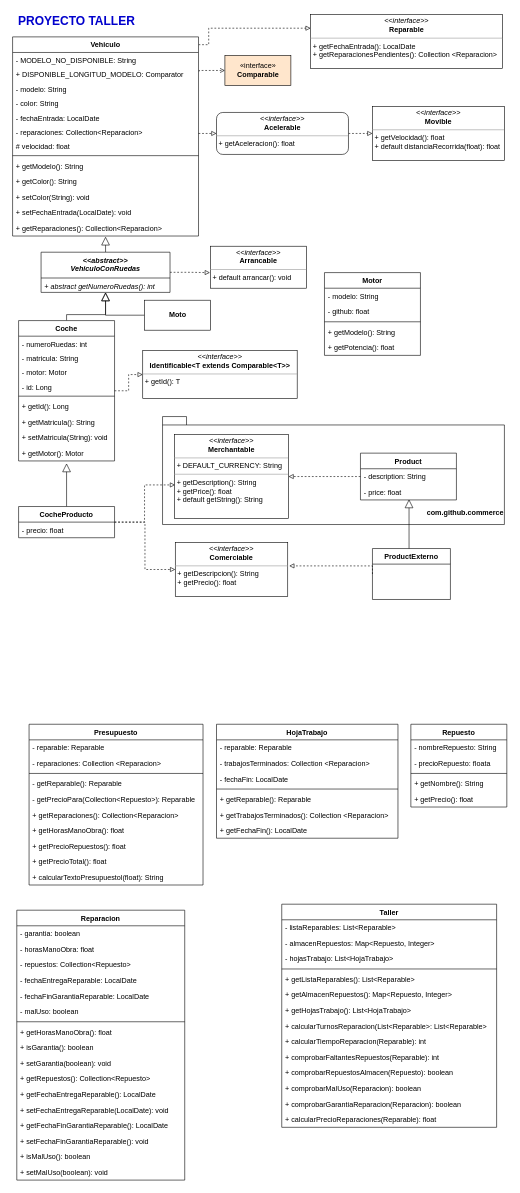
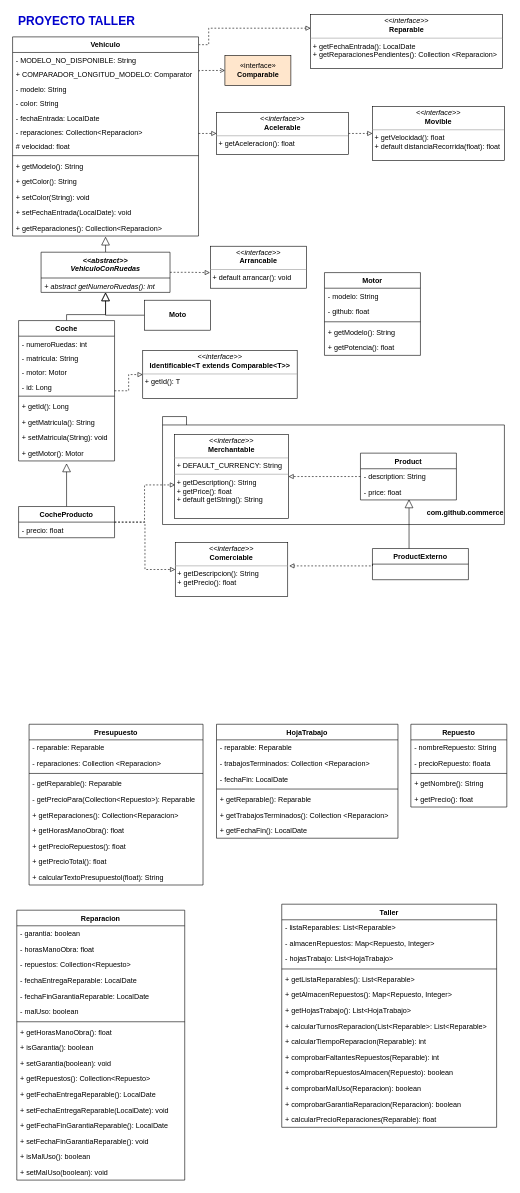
(93, 75) -> (93, 75)
(282, 134) -> (282, 134)
(411, 574) -> (420, 564)
